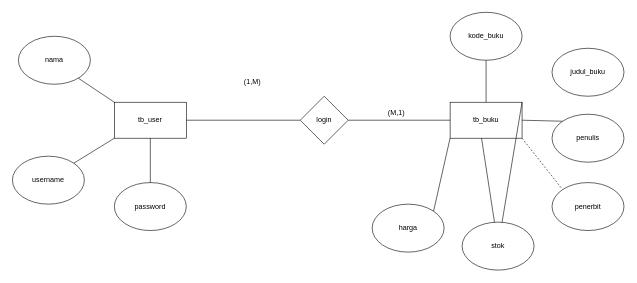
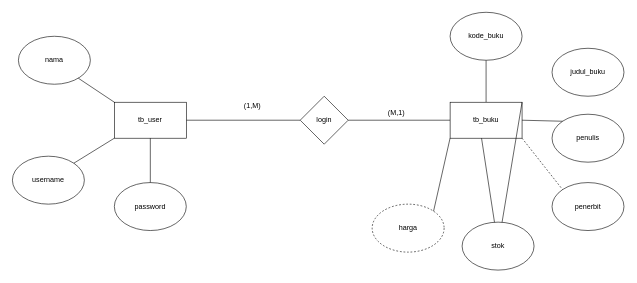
(252, 82) -> (252, 106)
(408, 228) -> (408, 228)
